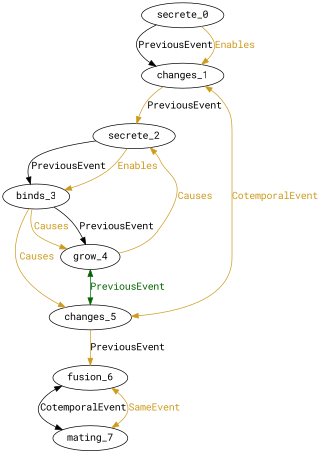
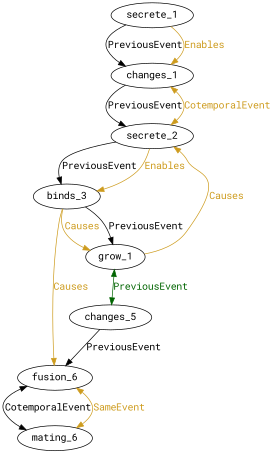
(183, 15) -> (152, 15)
(148, 100) -> (107, 103)
(232, 231) -> (184, 106)
(90, 257) -> (115, 257)
(18, 265) -> (53, 283)
(90, 344) -> (85, 345)
(90, 438) -> (55, 438)
